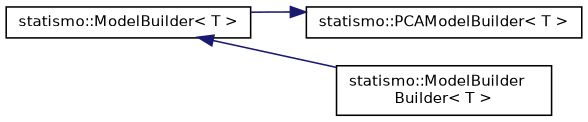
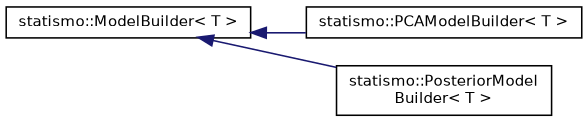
(271, 12) -> (286, 33)
(444, 91) -> (444, 91)
